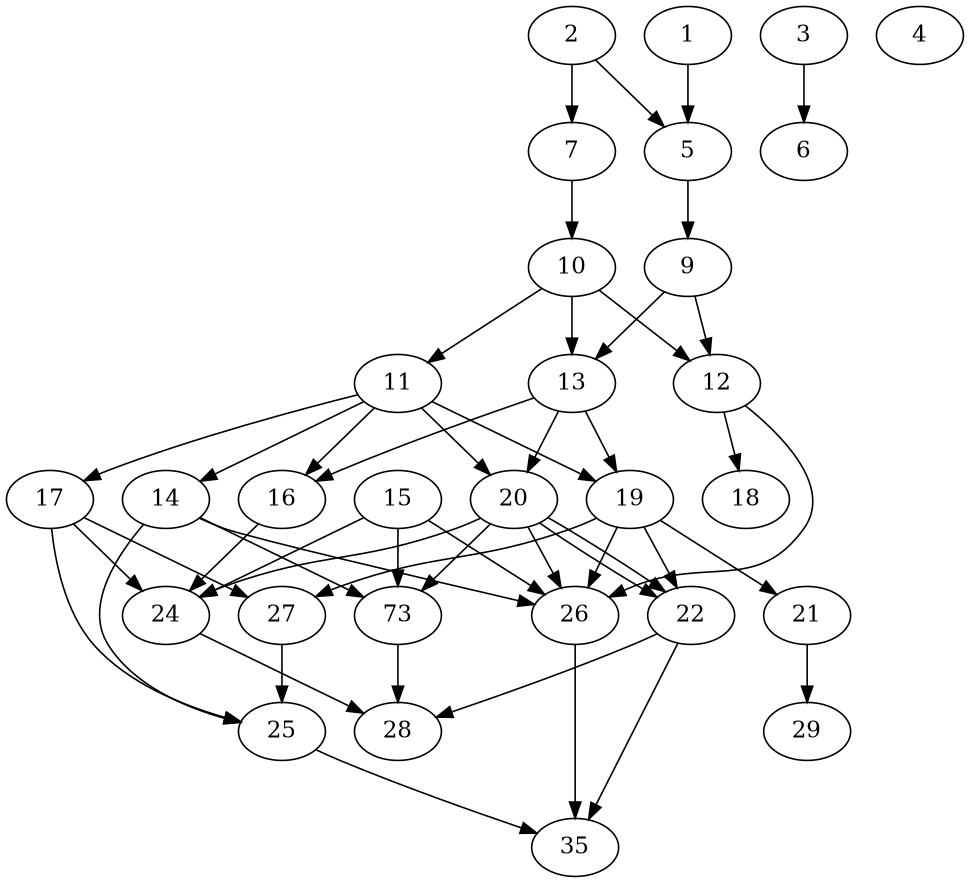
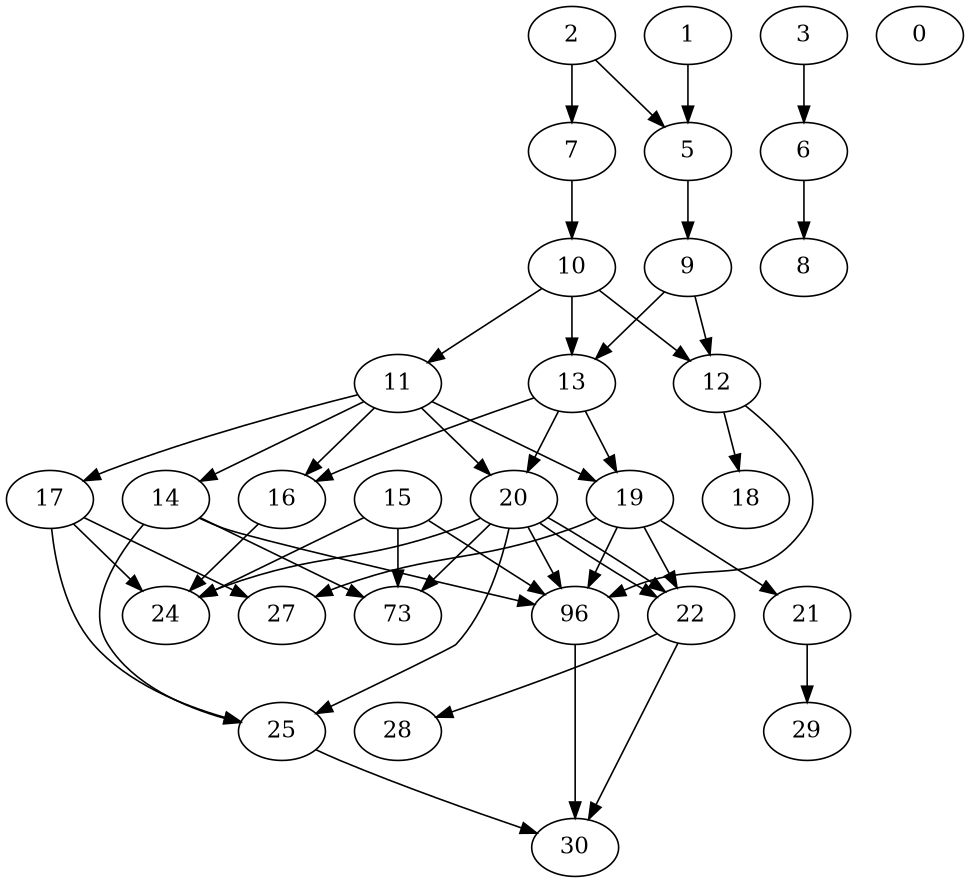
(920, 35) -> (920, 35)
none -> (804, 267)
(575, 615) -> (575, 615)
(282, 662) -> (451, 647)
(398, 666) -> none
(271, 668) -> none
(575, 847) -> (575, 847)
